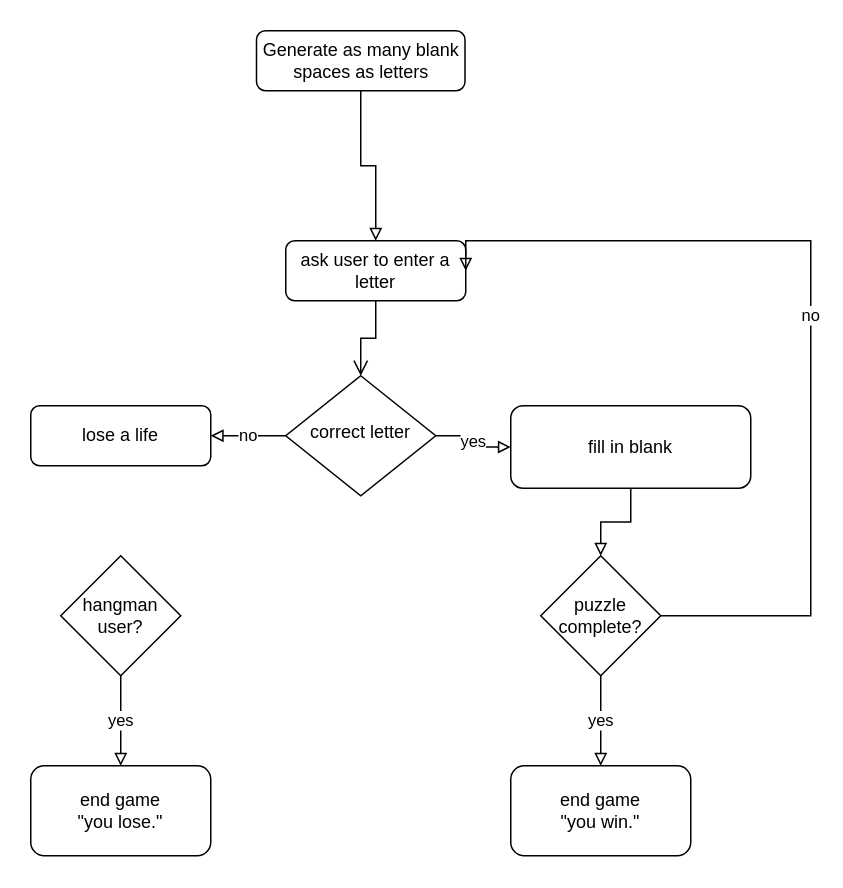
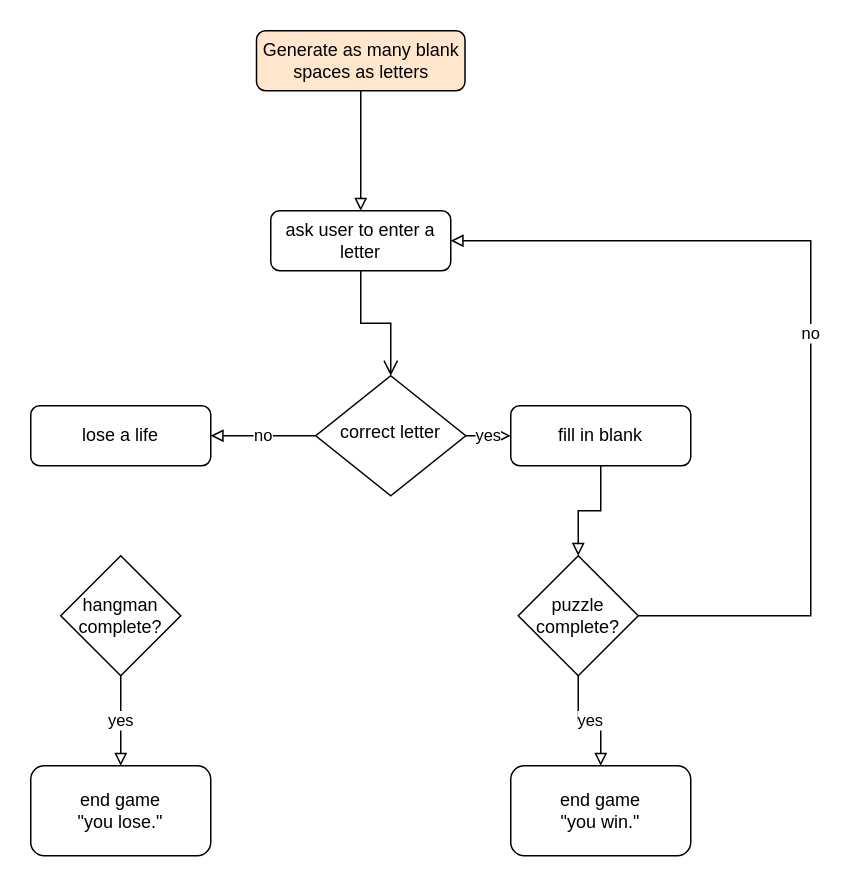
(361, 61) -> (361, 61)
(376, 271) -> (361, 241)
(361, 436) -> (391, 436)
(631, 447) -> (601, 436)
(121, 616) -> (121, 616)
(601, 616) -> (578, 616)
